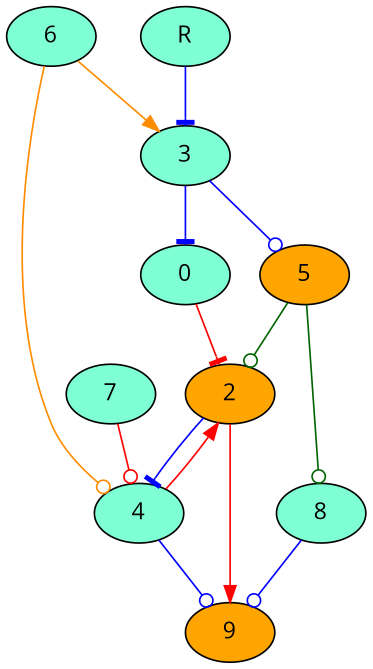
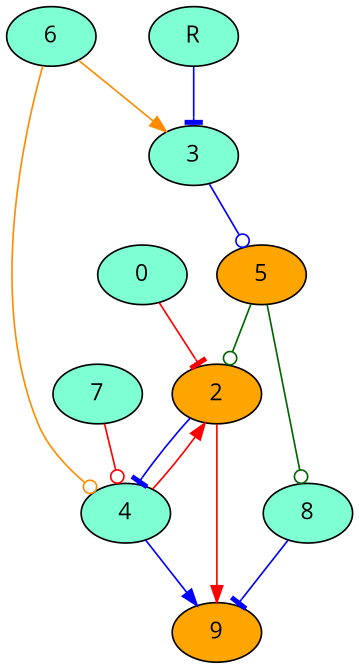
(185, 211) -> none
(180, 568) -> (166, 566)
(280, 568) -> (265, 570)
